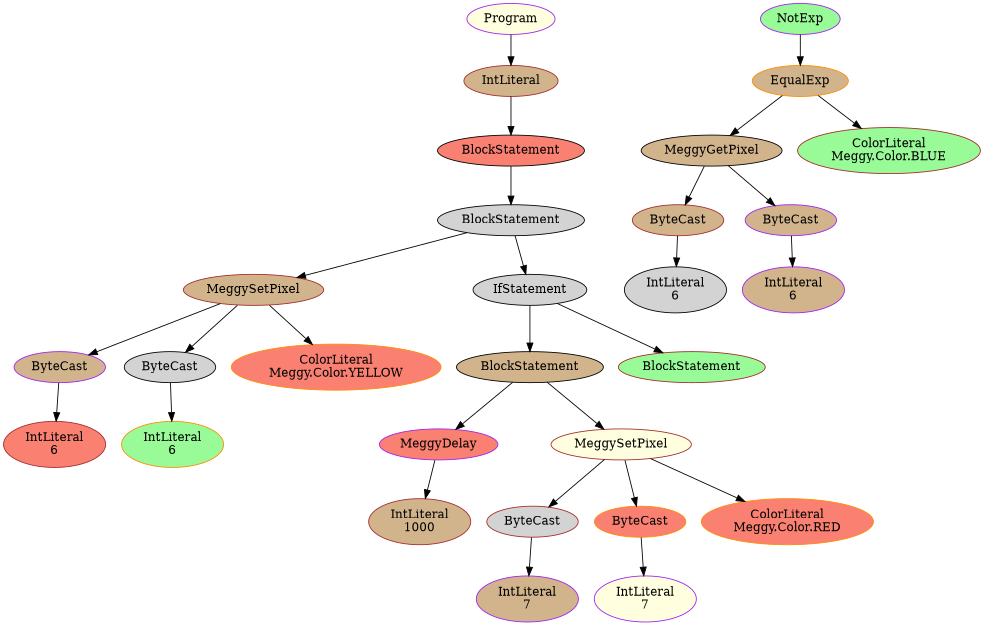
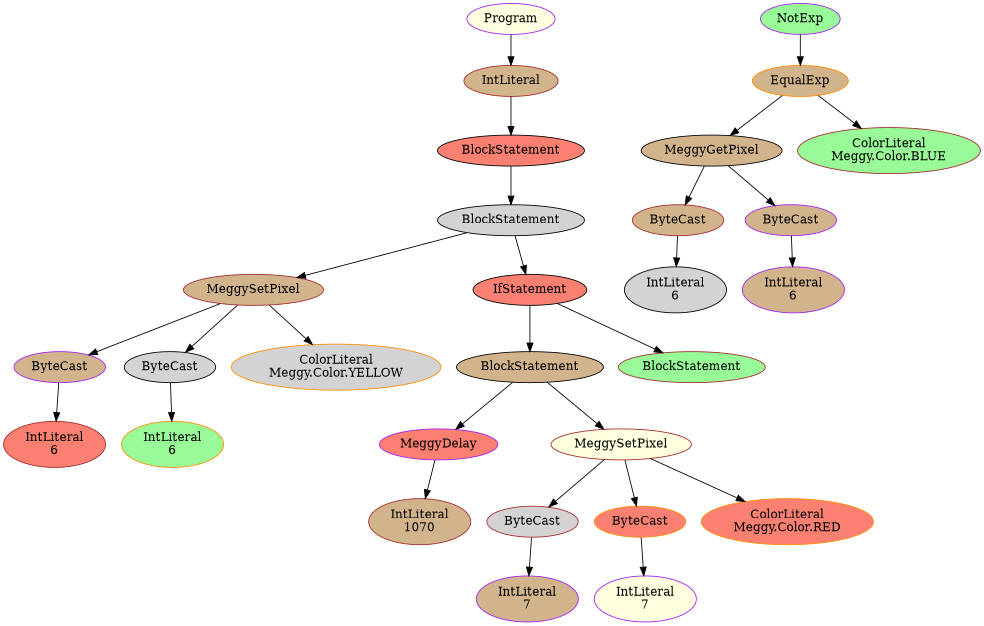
(530, 290) -> (530, 290)
(336, 367) -> (336, 367)
(420, 522) -> (420, 522)
